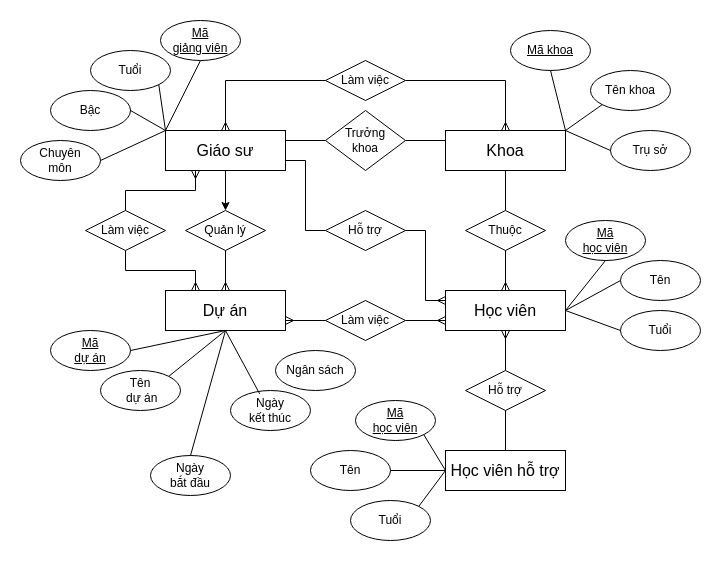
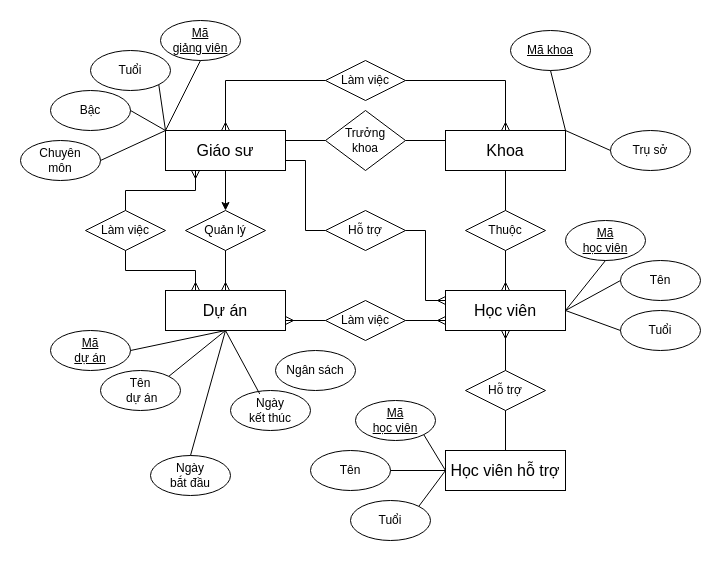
(631, 91) -> none
(585, 117) -> none
